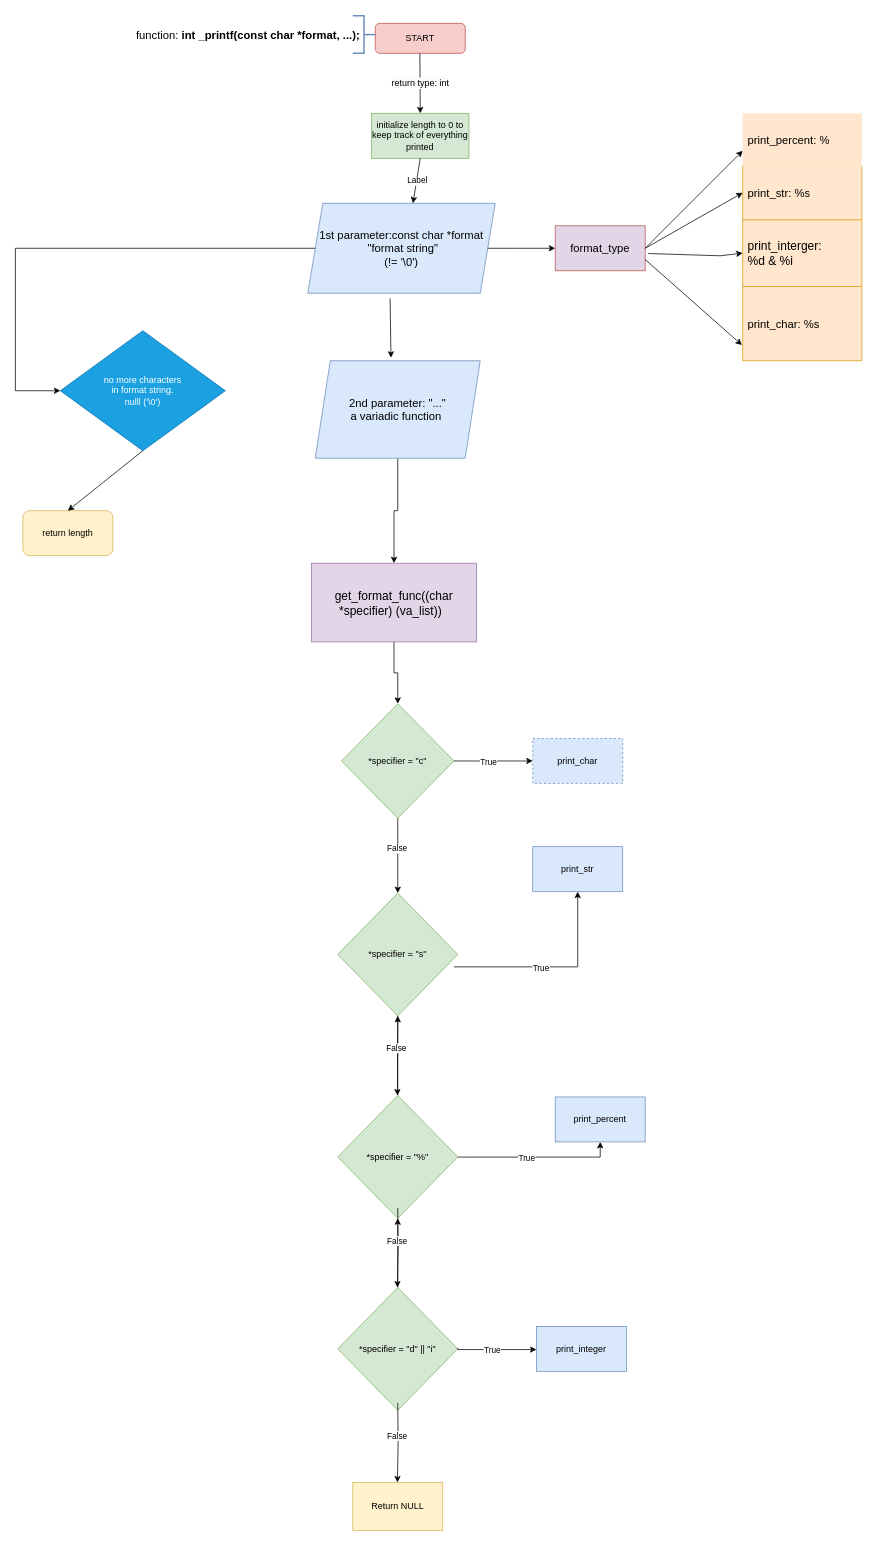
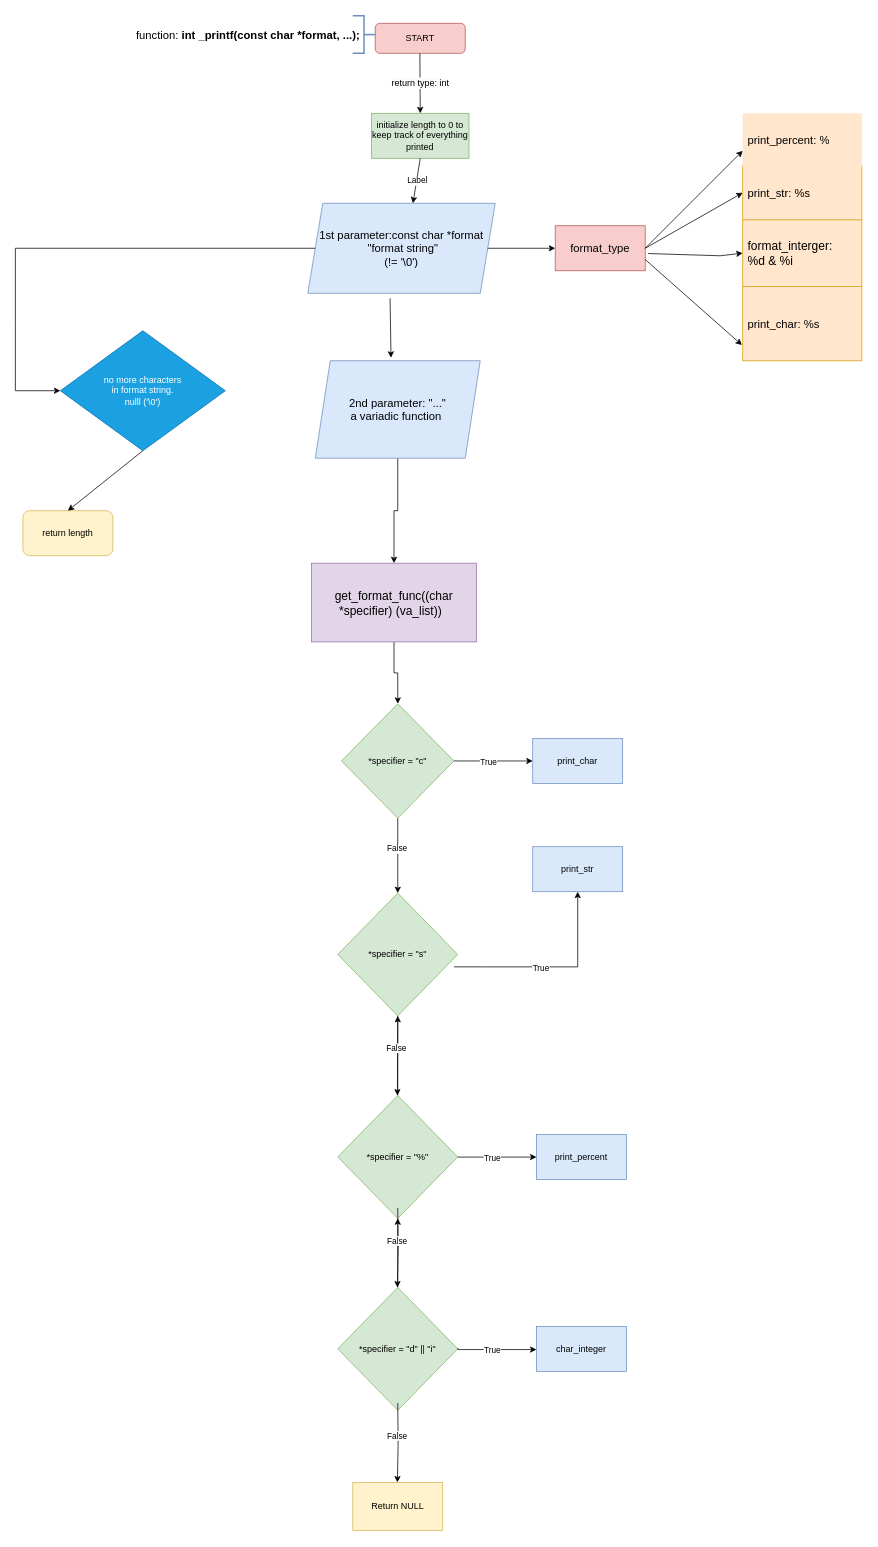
(600, 248) -> (600, 248)
(791, 253) -> (796, 253)
(578, 761) -> (578, 761)
(600, 1119) -> (582, 1157)
(582, 1349) -> (582, 1349)
